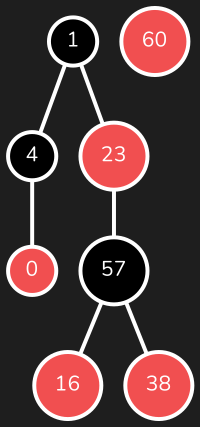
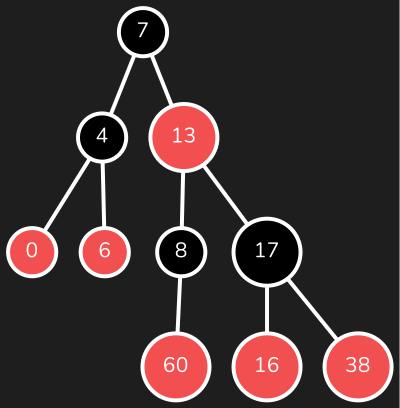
(73, 42) -> (143, 32)
(114, 156) -> (184, 138)
none -> (105, 252)
none -> (181, 252)
(114, 271) -> (267, 252)
